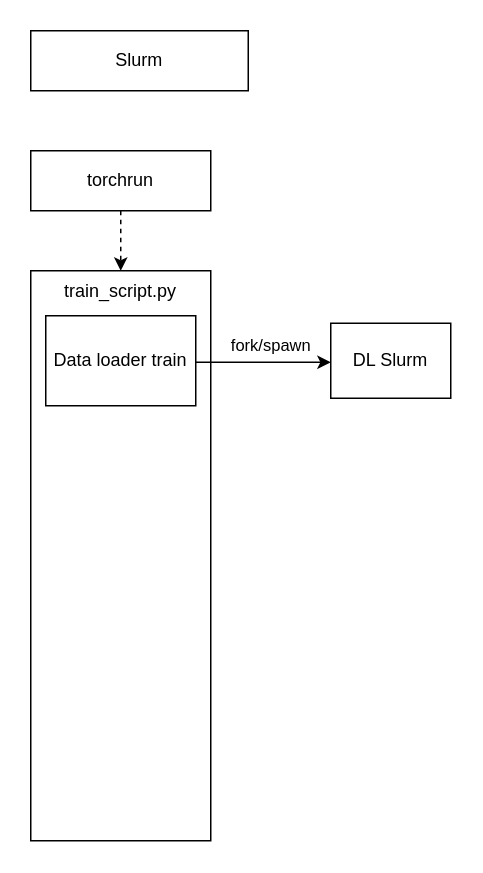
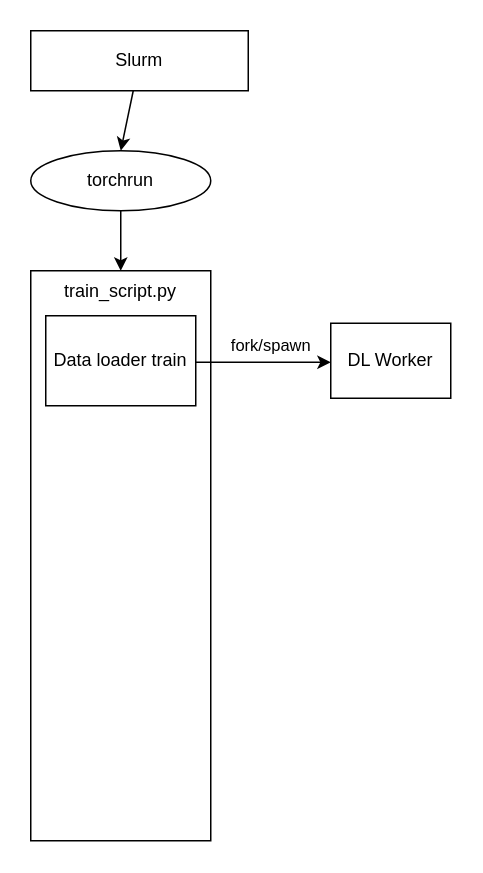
none -> (128, 116)
(121, 181) -> (121, 181)
(121, 235) -> (121, 235)
(391, 361) -> (391, 361)
